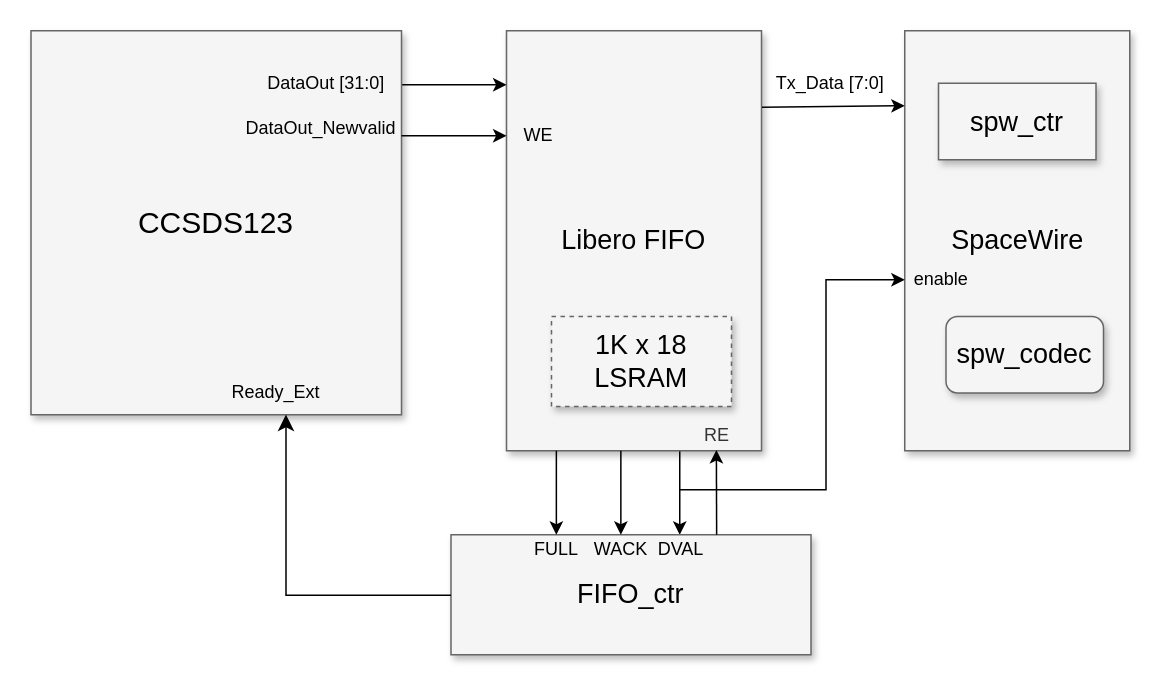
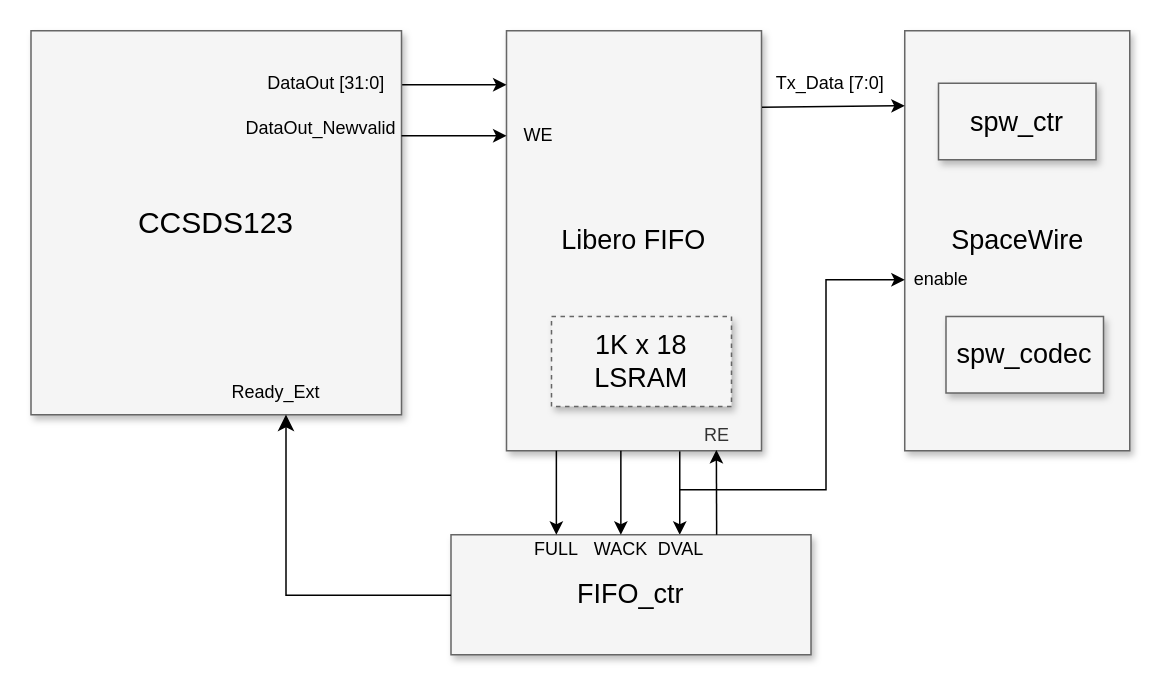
(1025, 355) -> (1025, 355)
